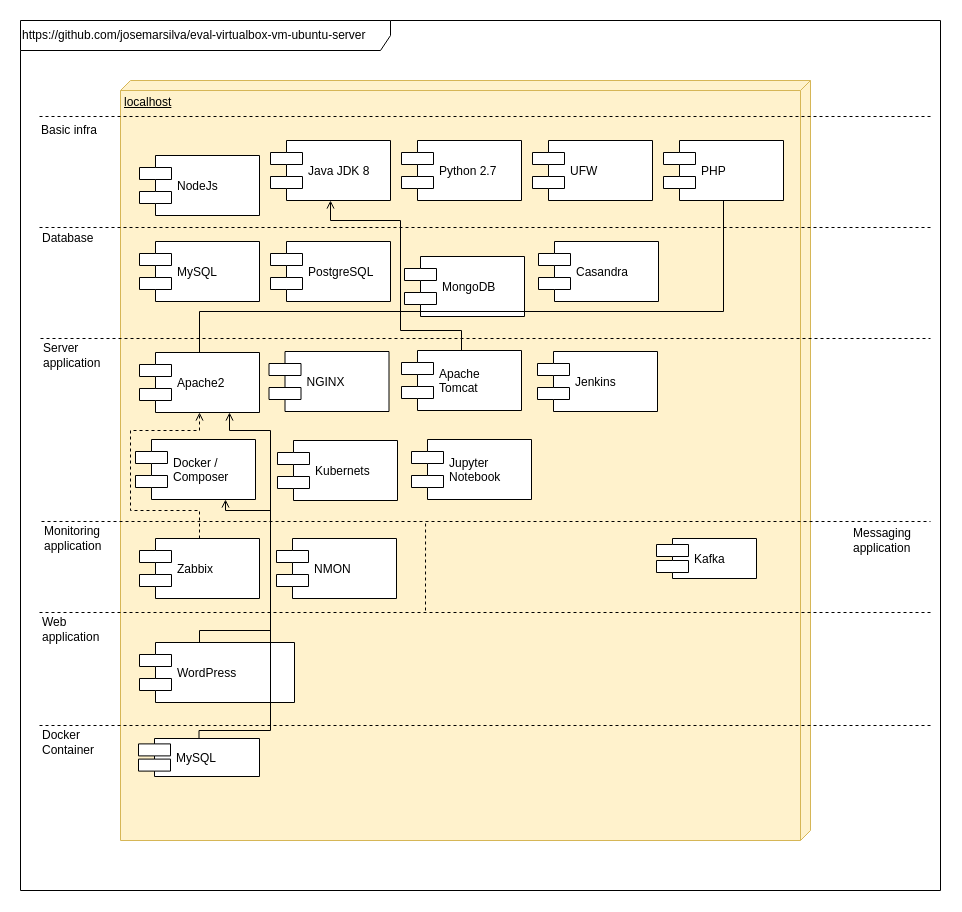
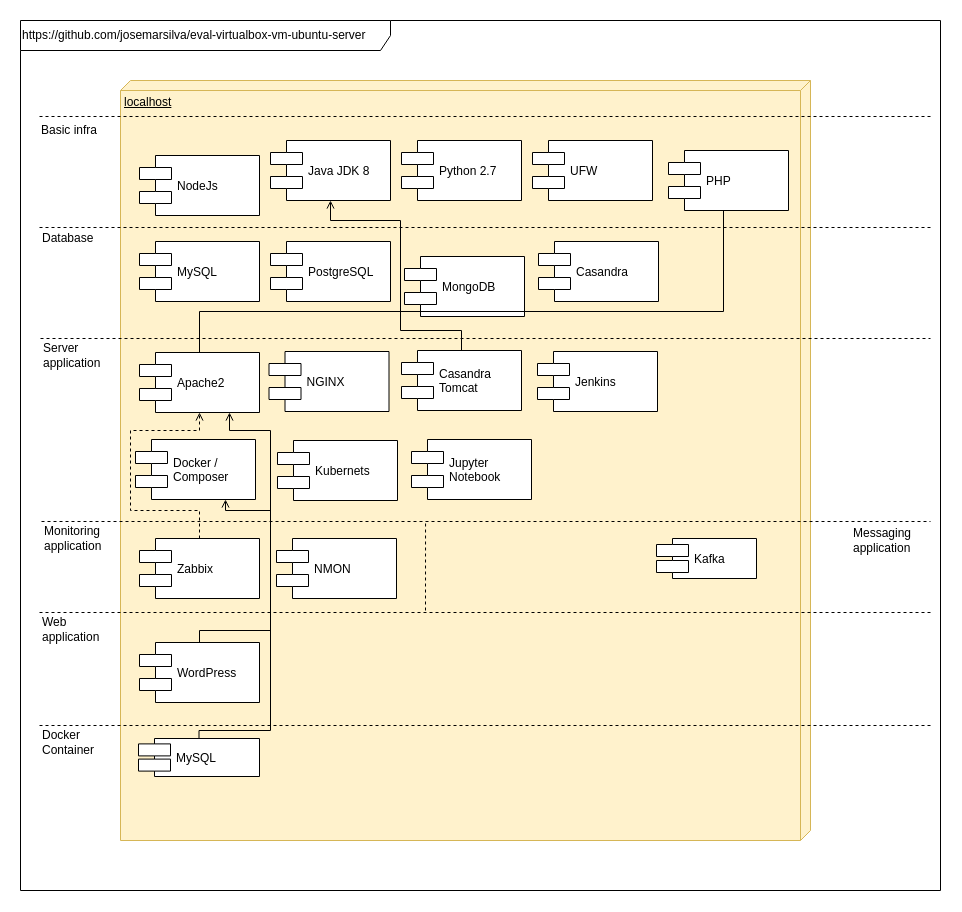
(724, 171) -> (729, 181)
(459, 374) -> (466, 374)
(217, 673) -> (200, 673)
